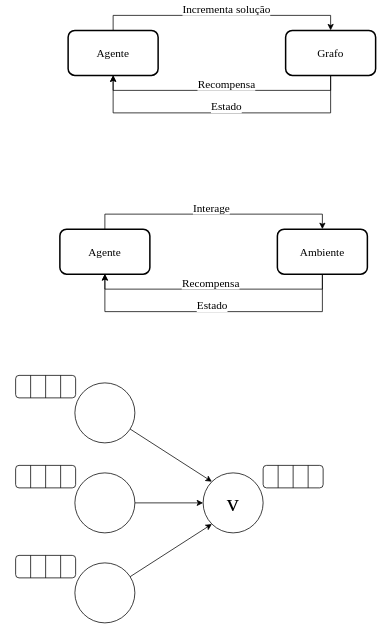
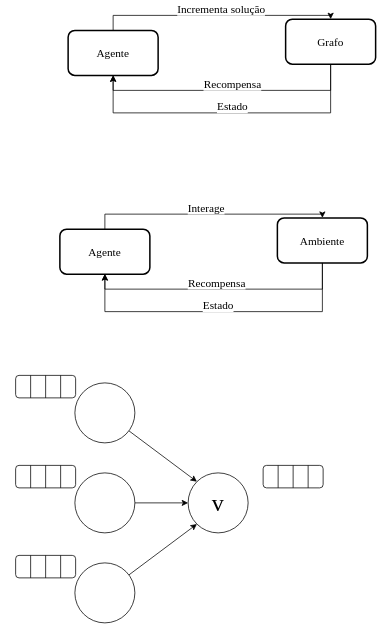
(330, 53) -> (330, 42)
(322, 252) -> (322, 240)
(233, 503) -> (218, 503)
